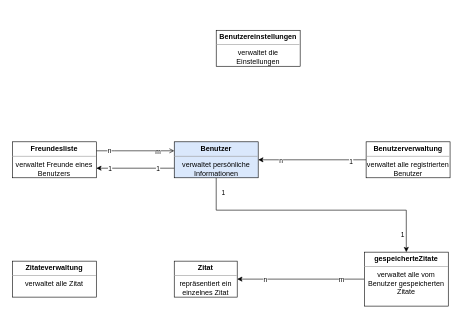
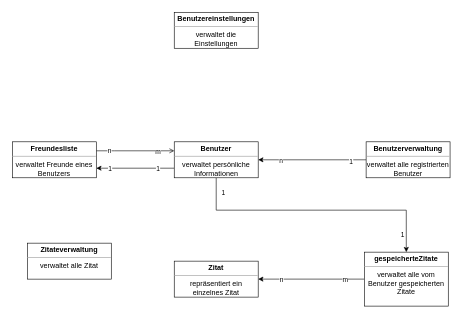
(258, 48) -> (216, 30)
(216, 160) -> (216, 160)
(54, 279) -> (69, 261)
(206, 279) -> (216, 279)
